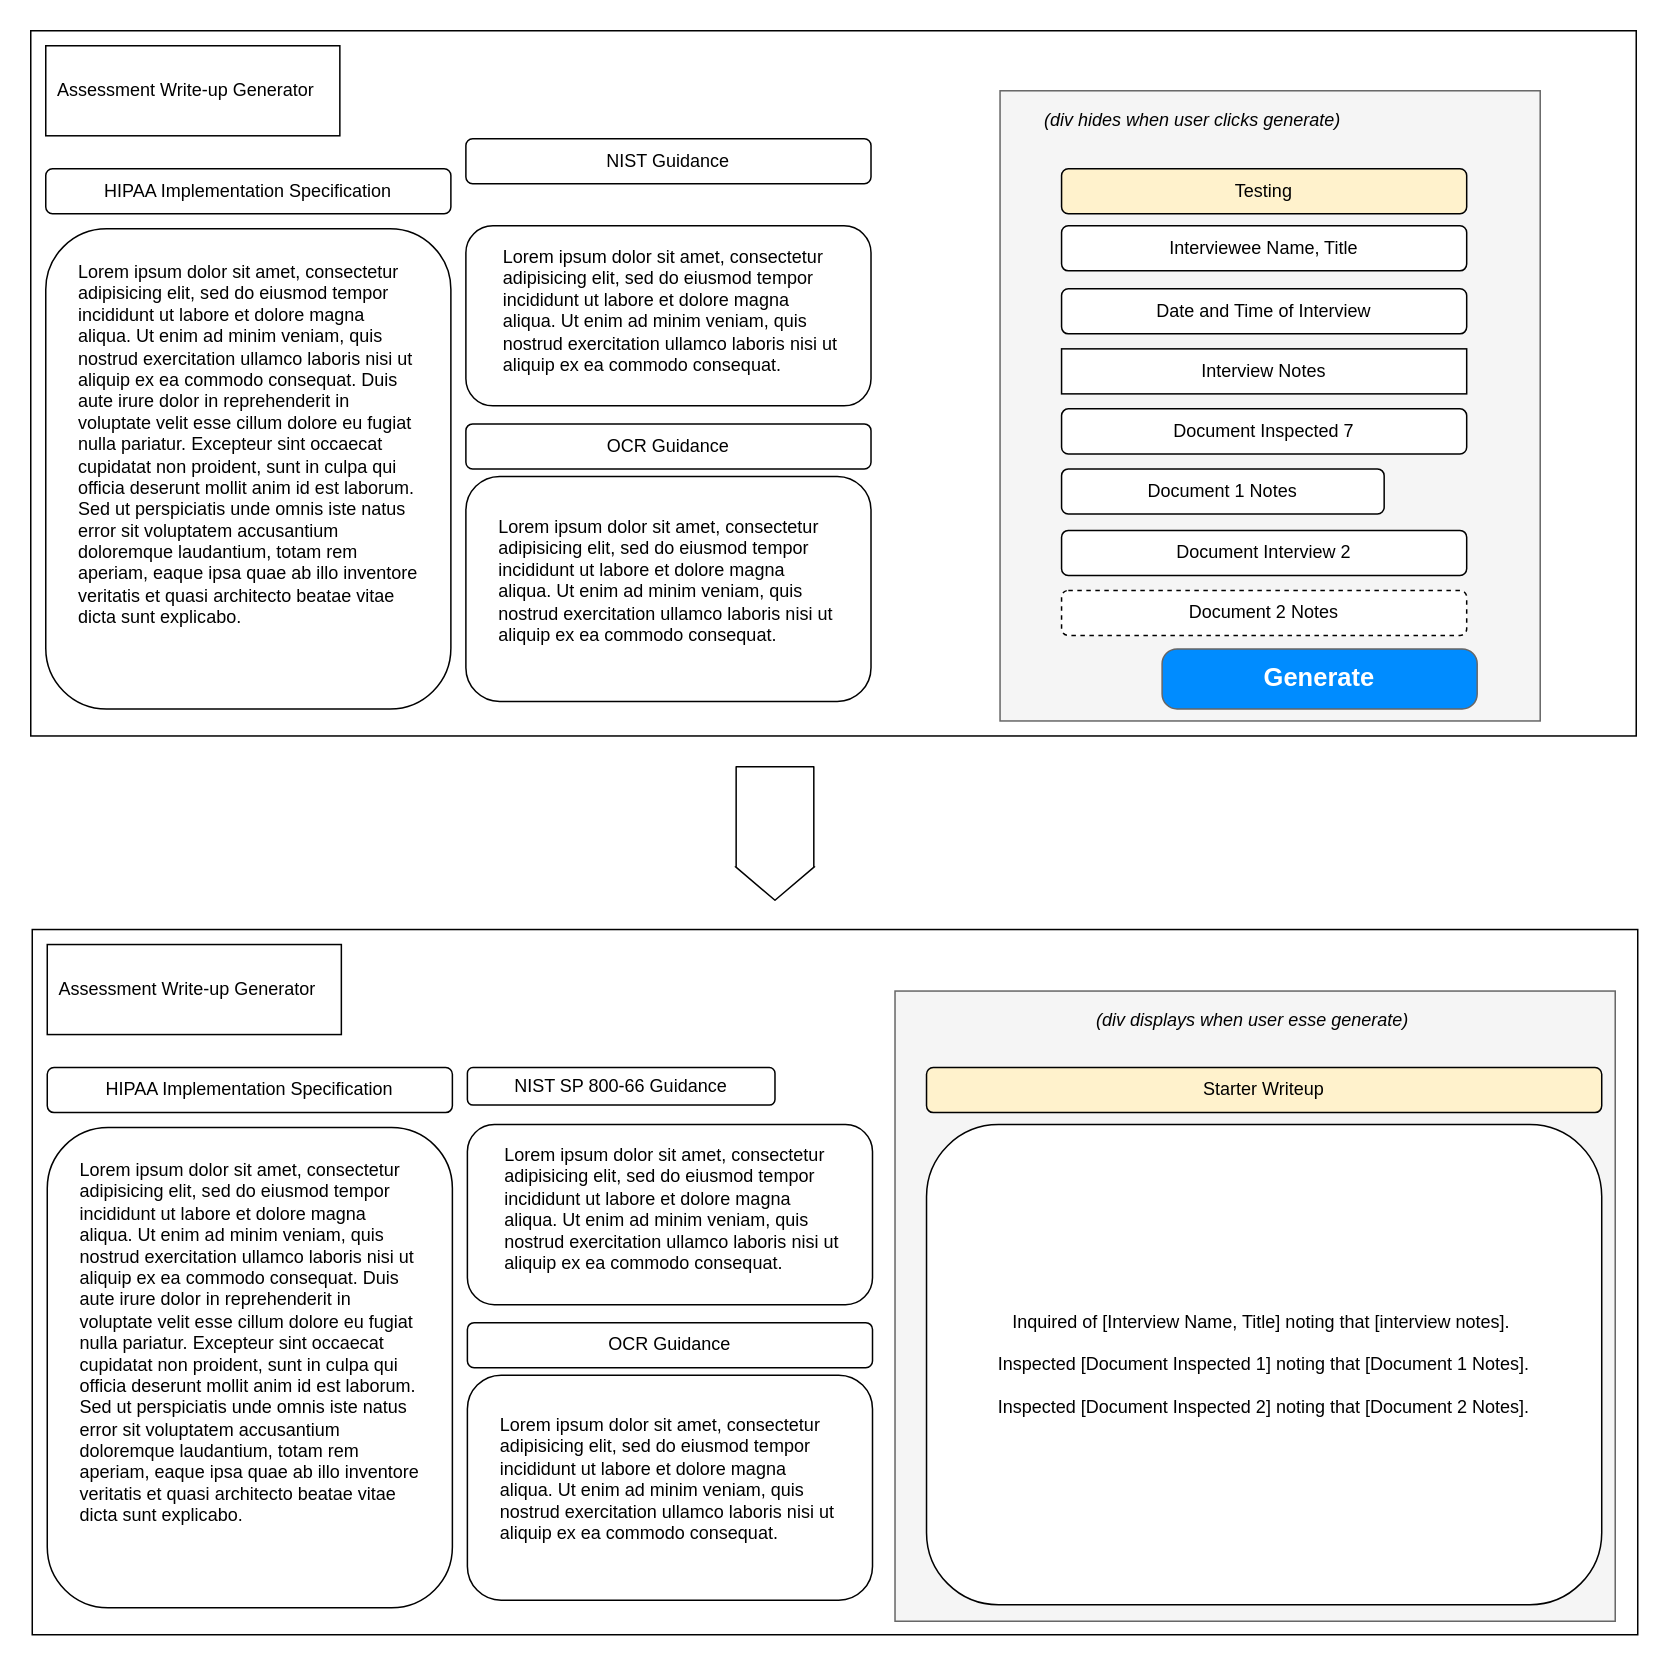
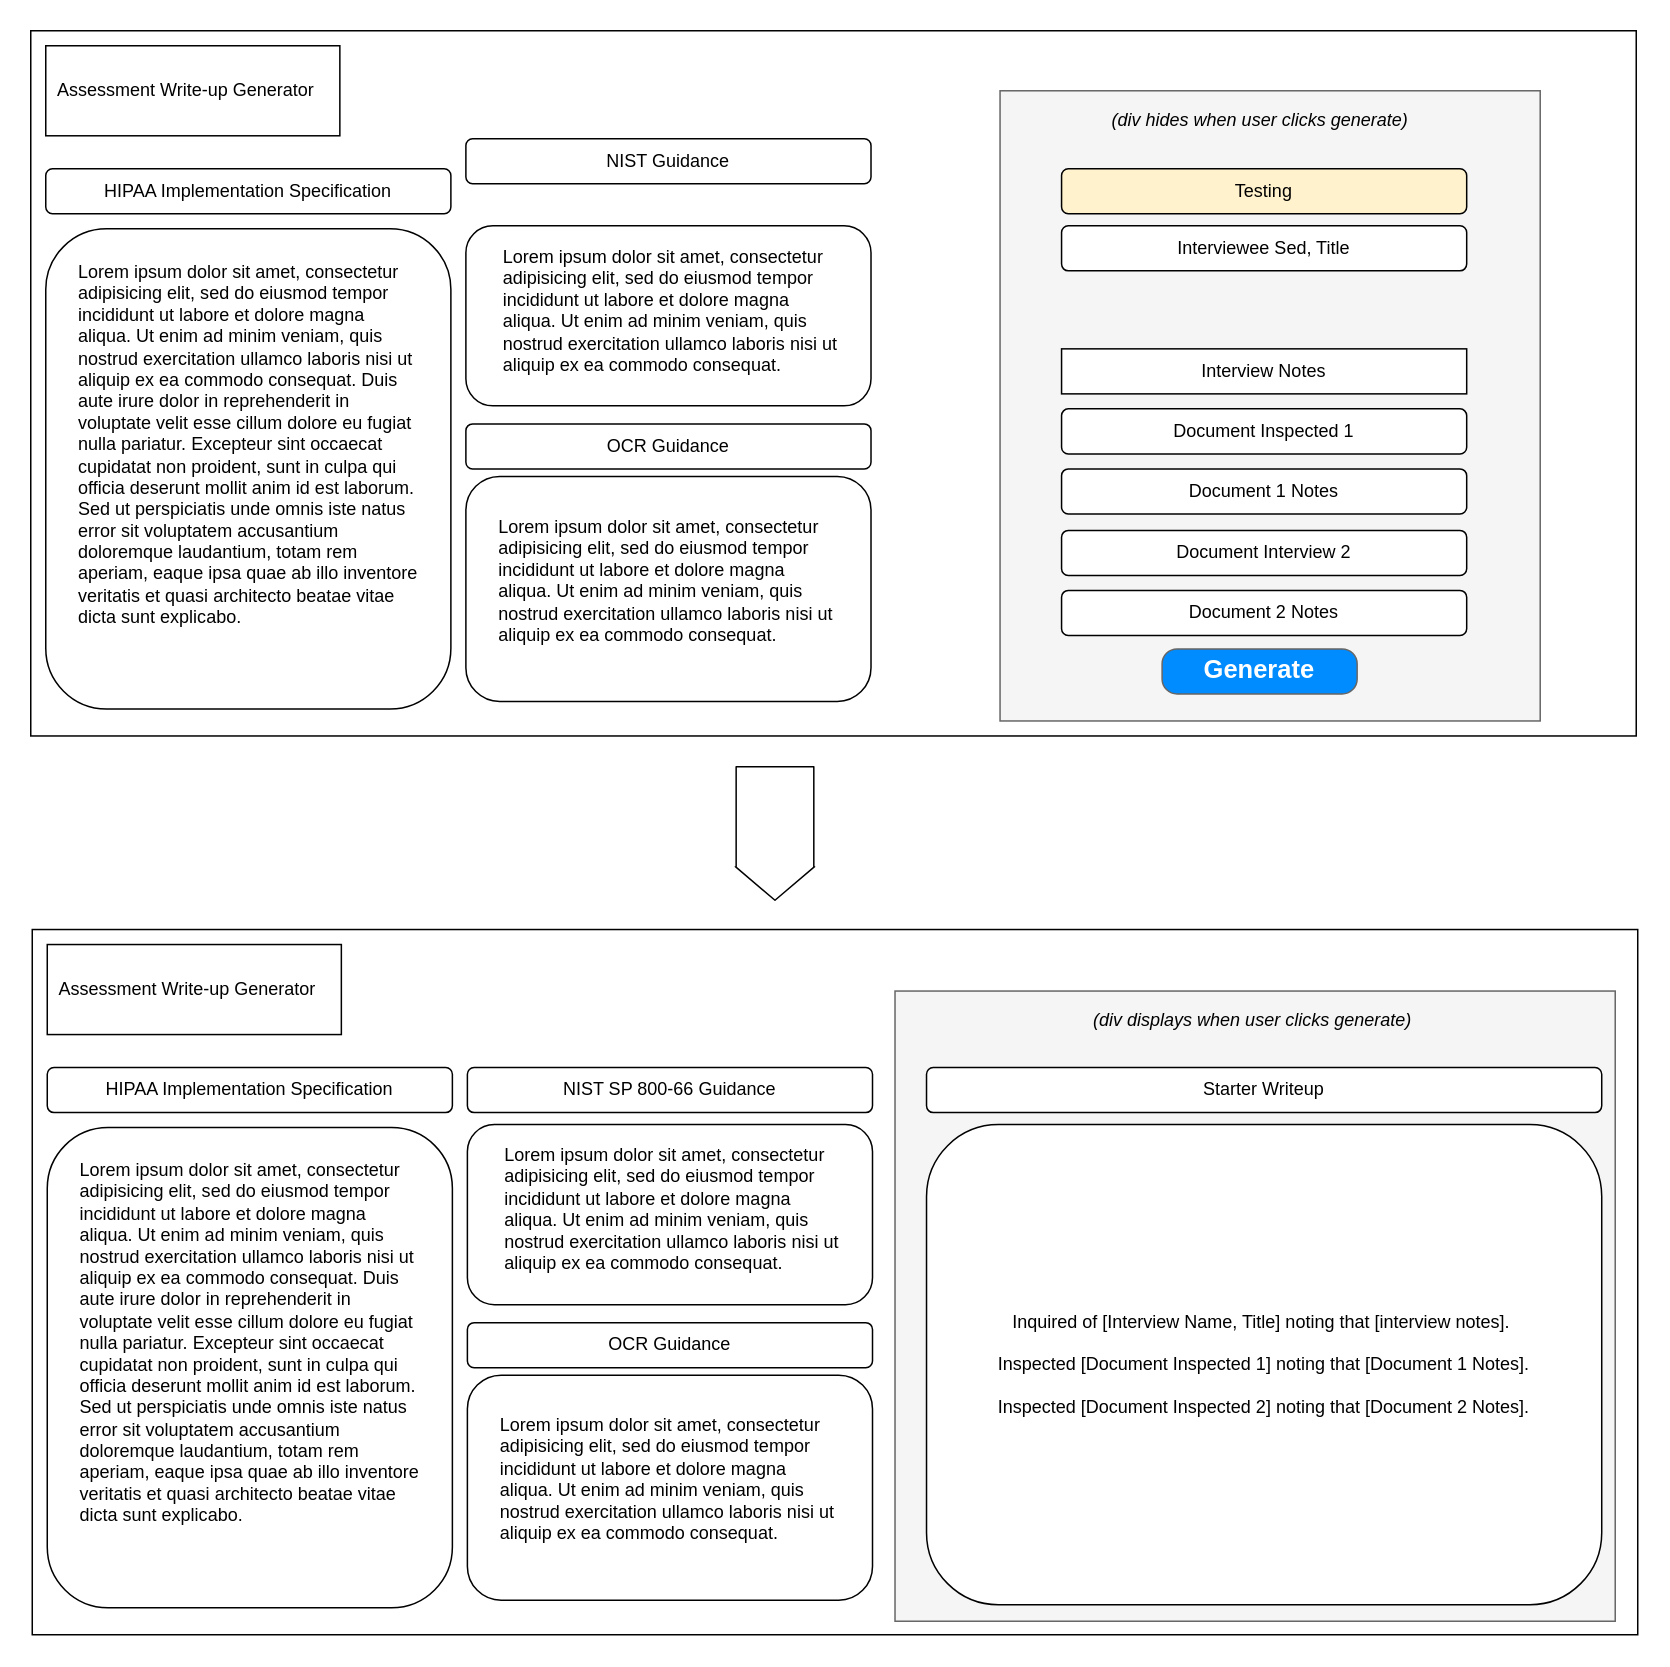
(1192, 121) -> (1259, 121)
(1264, 248) -> (1264, 248)
(1264, 311) -> none
(1264, 431) -> (1264, 431)
(1223, 491) -> (1264, 491)
(1264, 613) -> (1264, 613)
(1319, 679) -> (1259, 671)
(1253, 1021) -> (1253, 1021)
(621, 1086) -> (670, 1090)
(1264, 1090) -> (1264, 1090)
